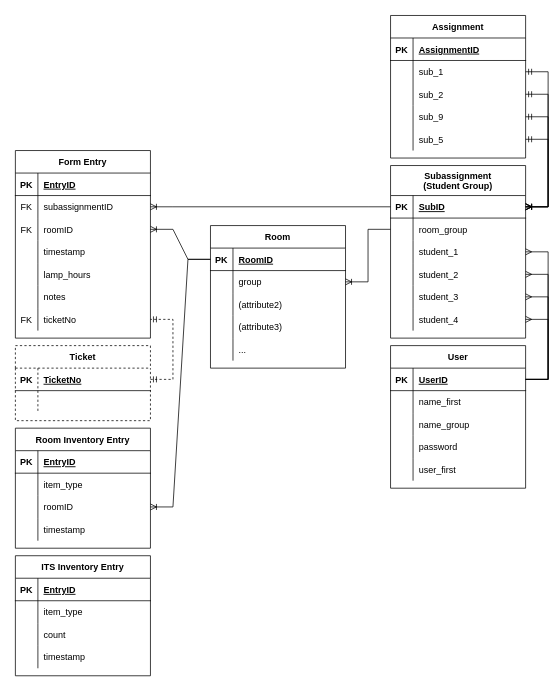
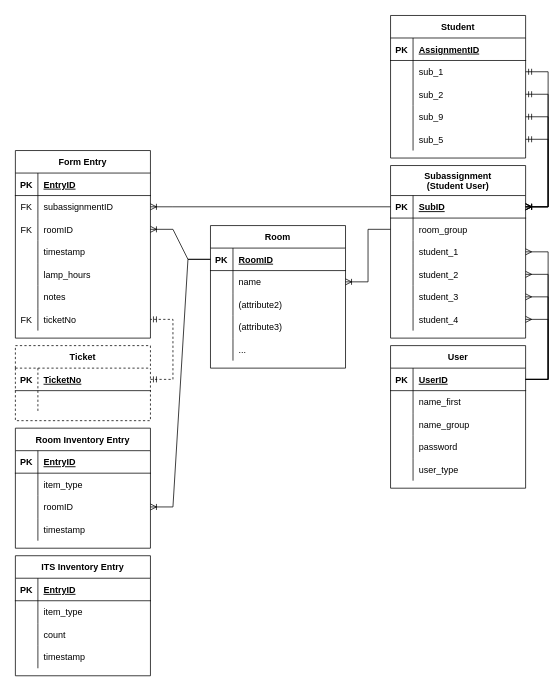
(458, 27) -> (458, 27)
(458, 176) -> (458, 176)
(251, 282) -> (249, 282)
(443, 470) -> (441, 470)
